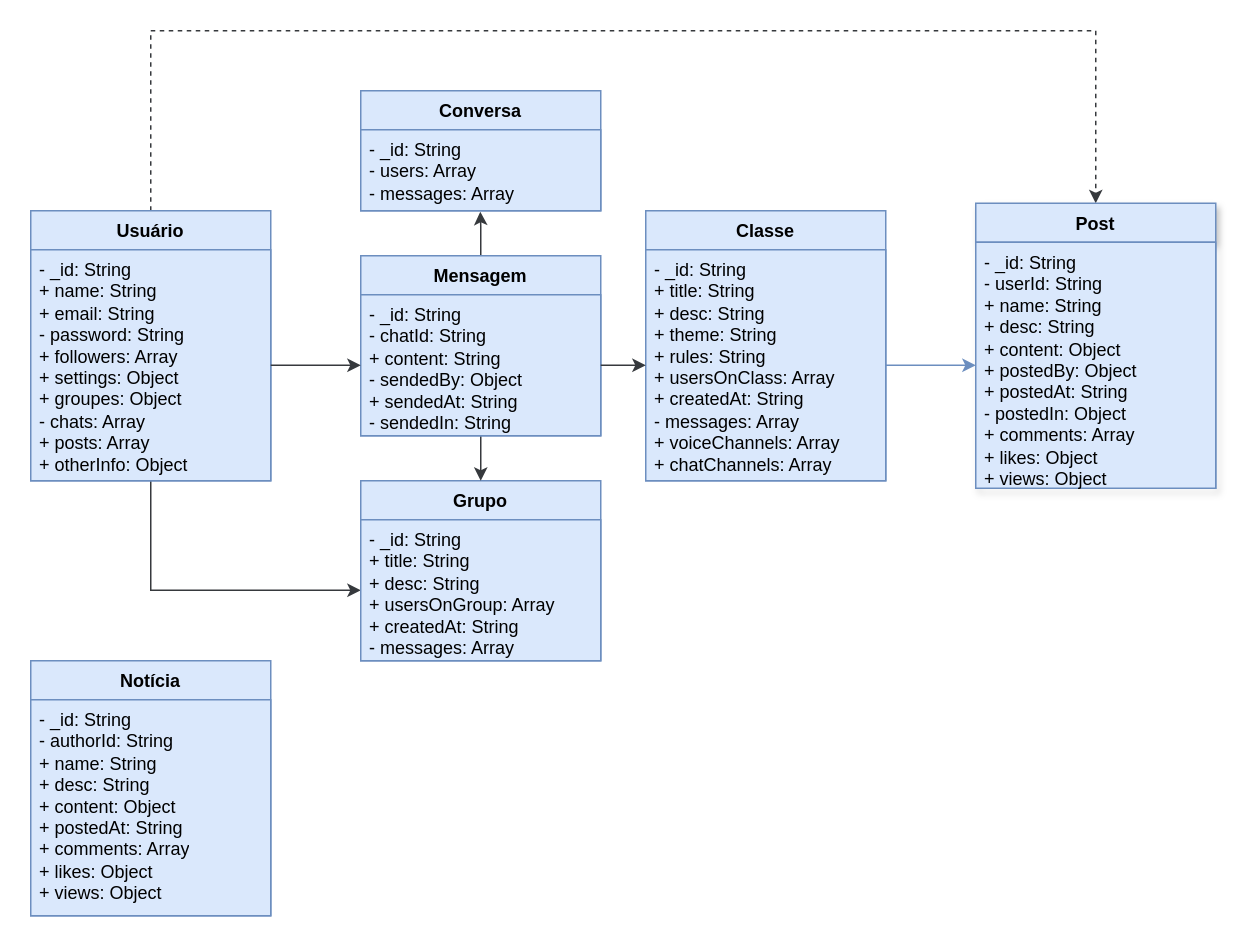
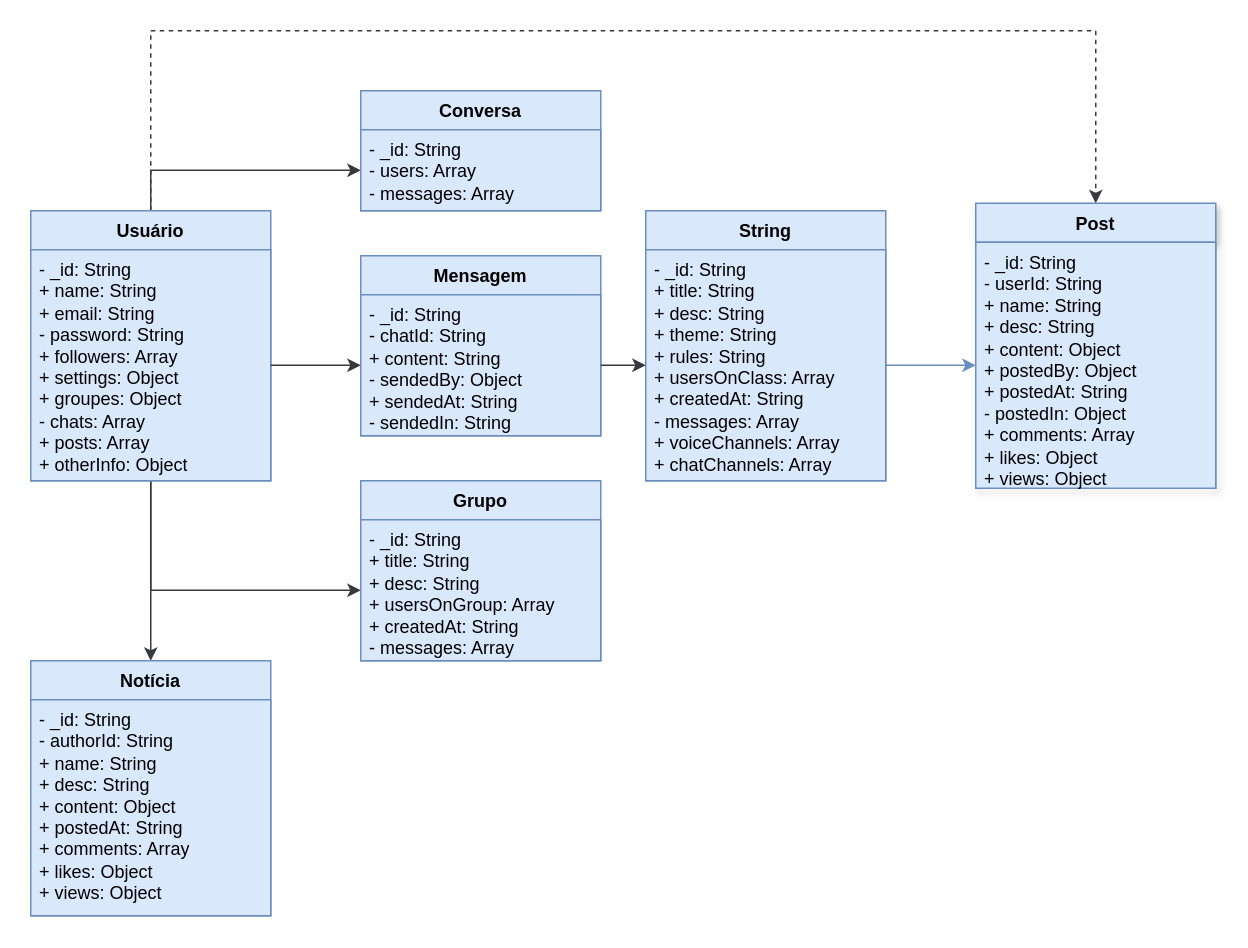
none -> (251, 170)
(766, 232) -> (766, 232)
(481, 239) -> none
(481, 463) -> none
none -> (151, 622)
